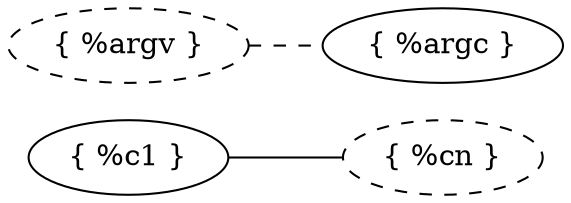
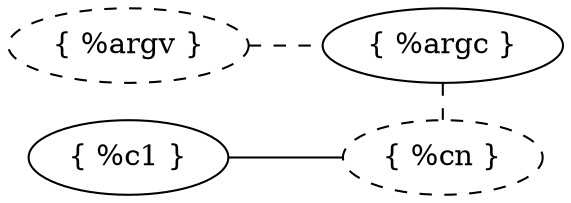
none -> (443, 102)
